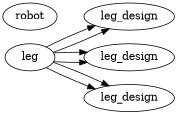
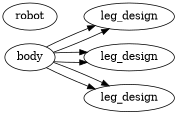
(30, 57) -> (30, 57)
